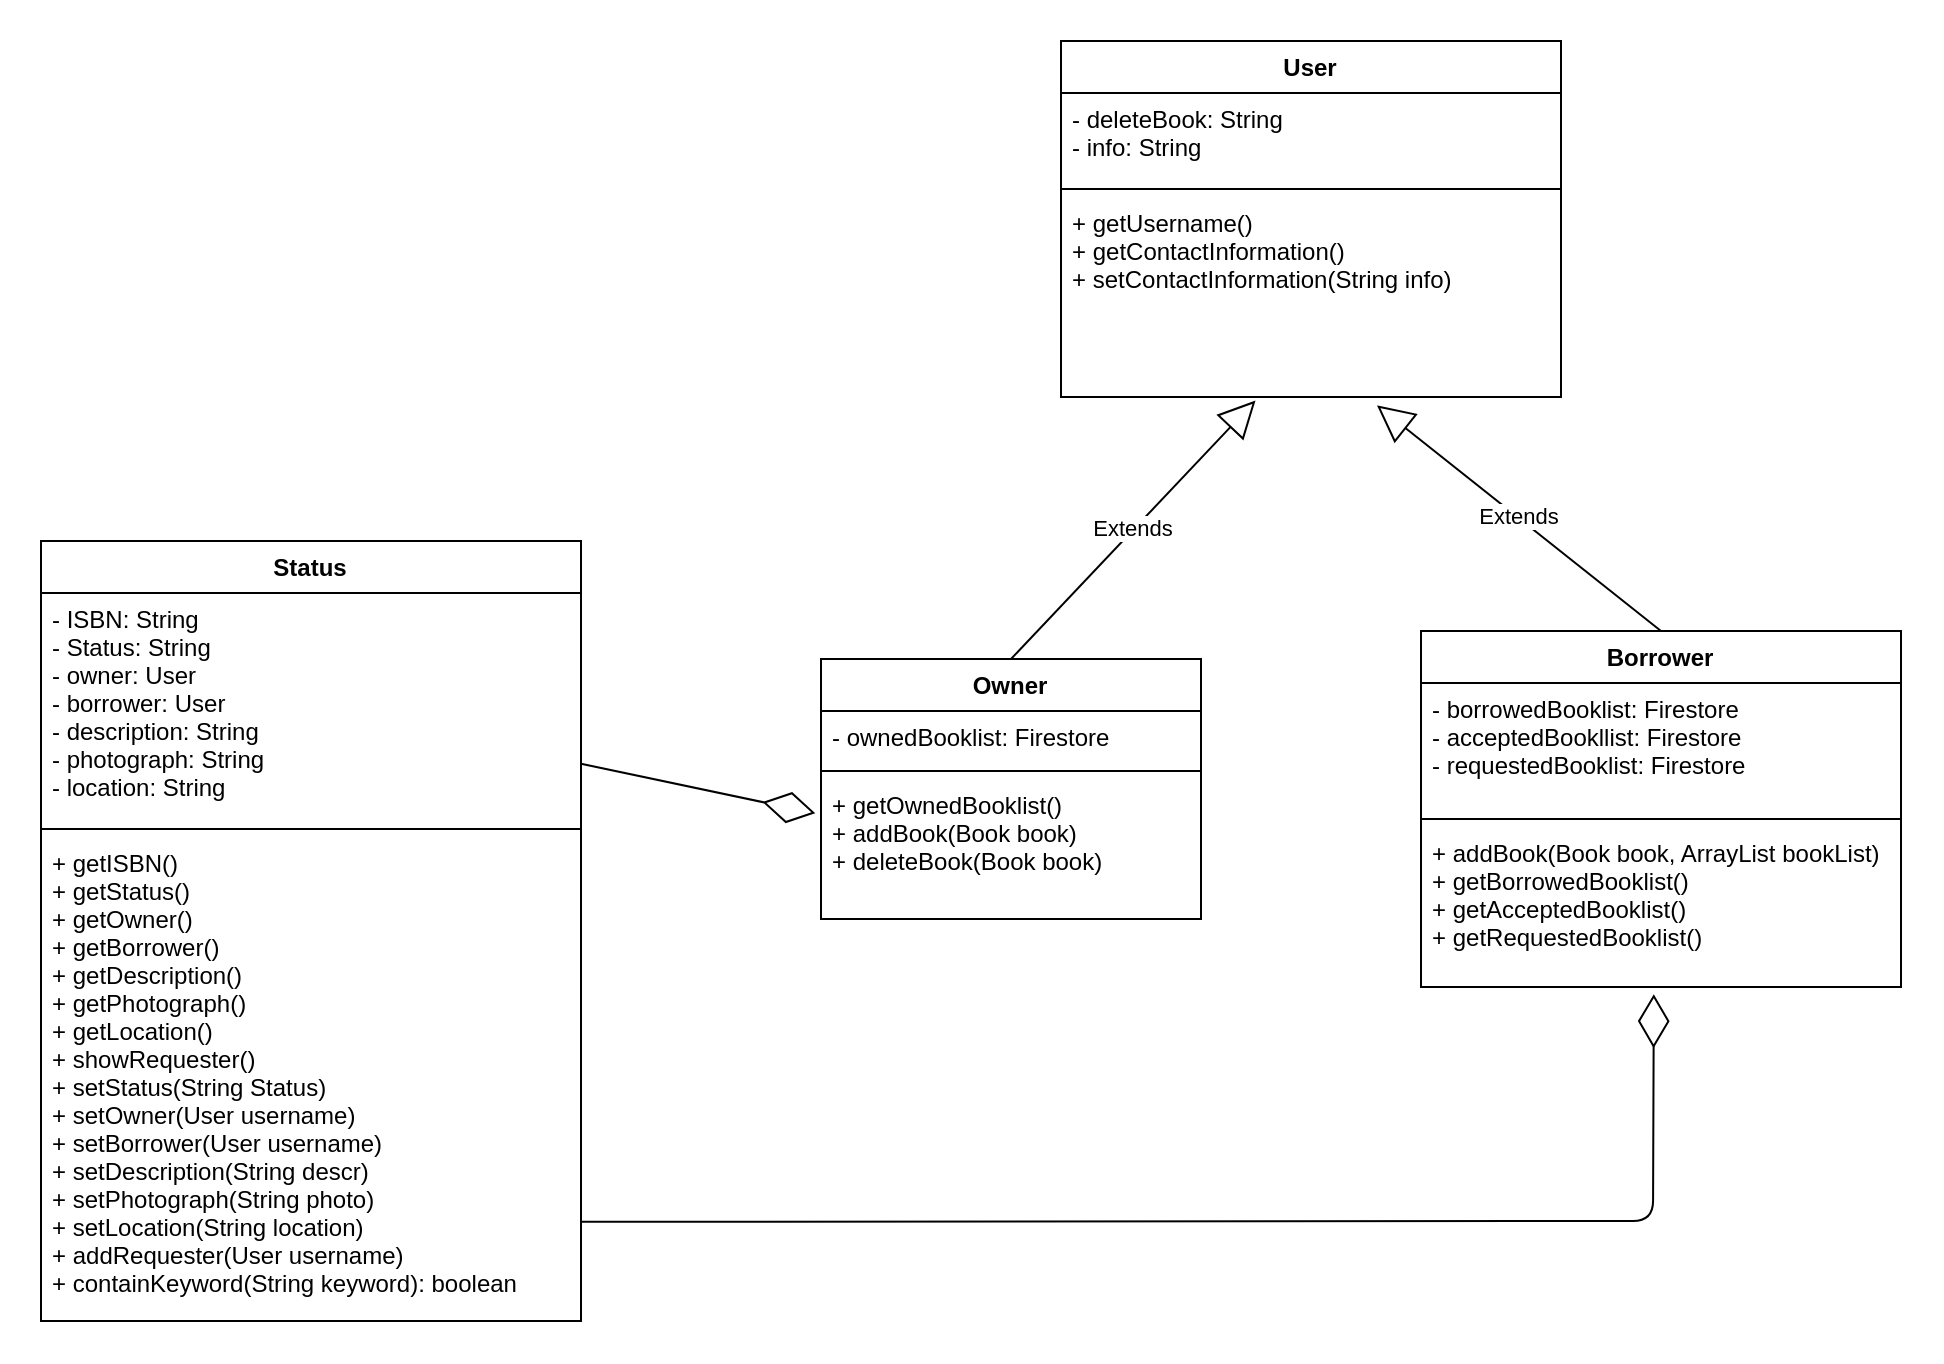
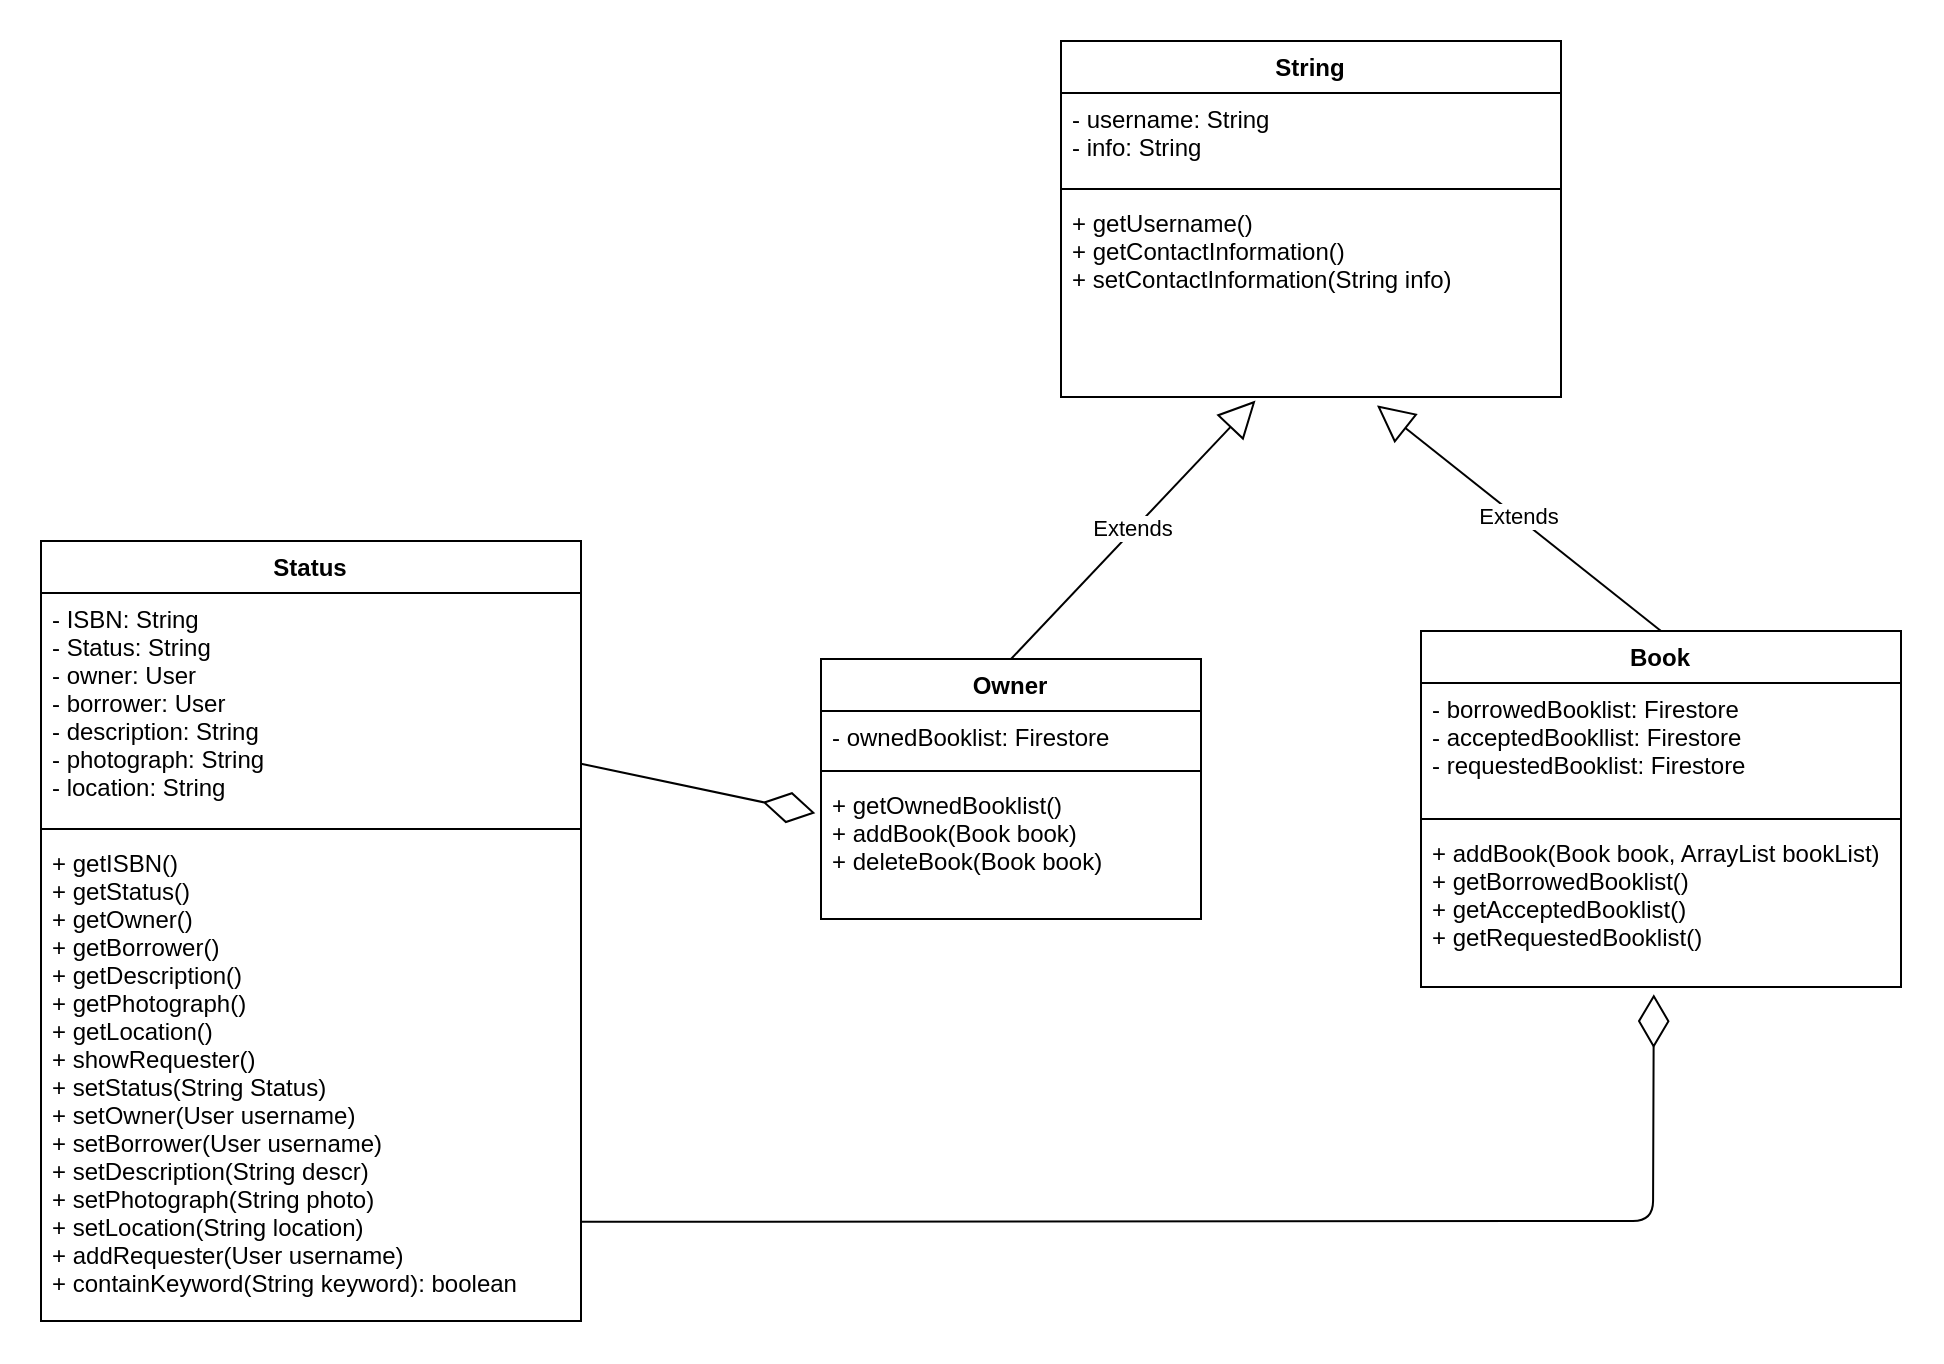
(1310, 68) -> (1310, 68)
(1191, 120) -> (1180, 120)
(1660, 658) -> (1660, 658)
